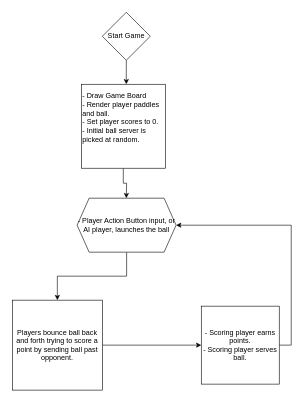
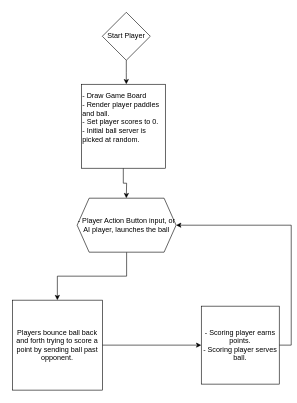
(126, 36) -> (126, 36)
